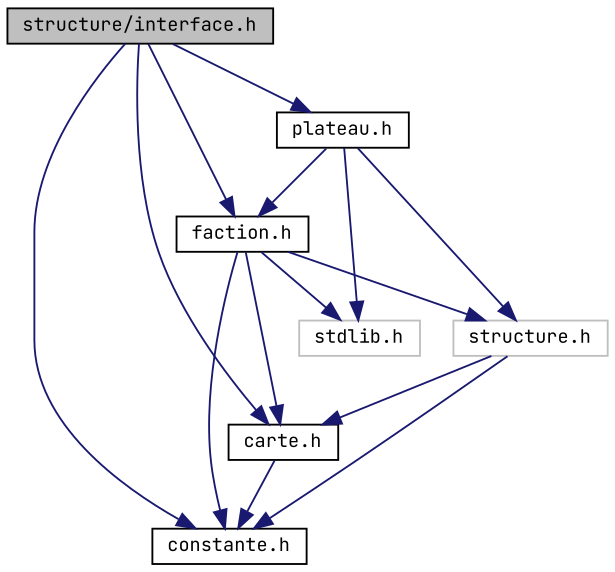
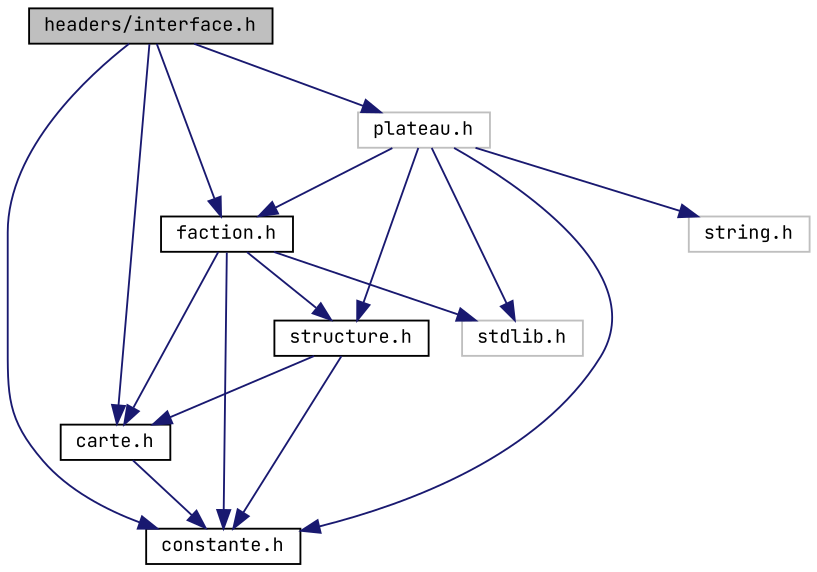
(140, 26) -> (151, 26)
(343, 130) -> (424, 130)
none -> (749, 234)
(531, 338) -> (352, 338)
none -> (584, 379)
